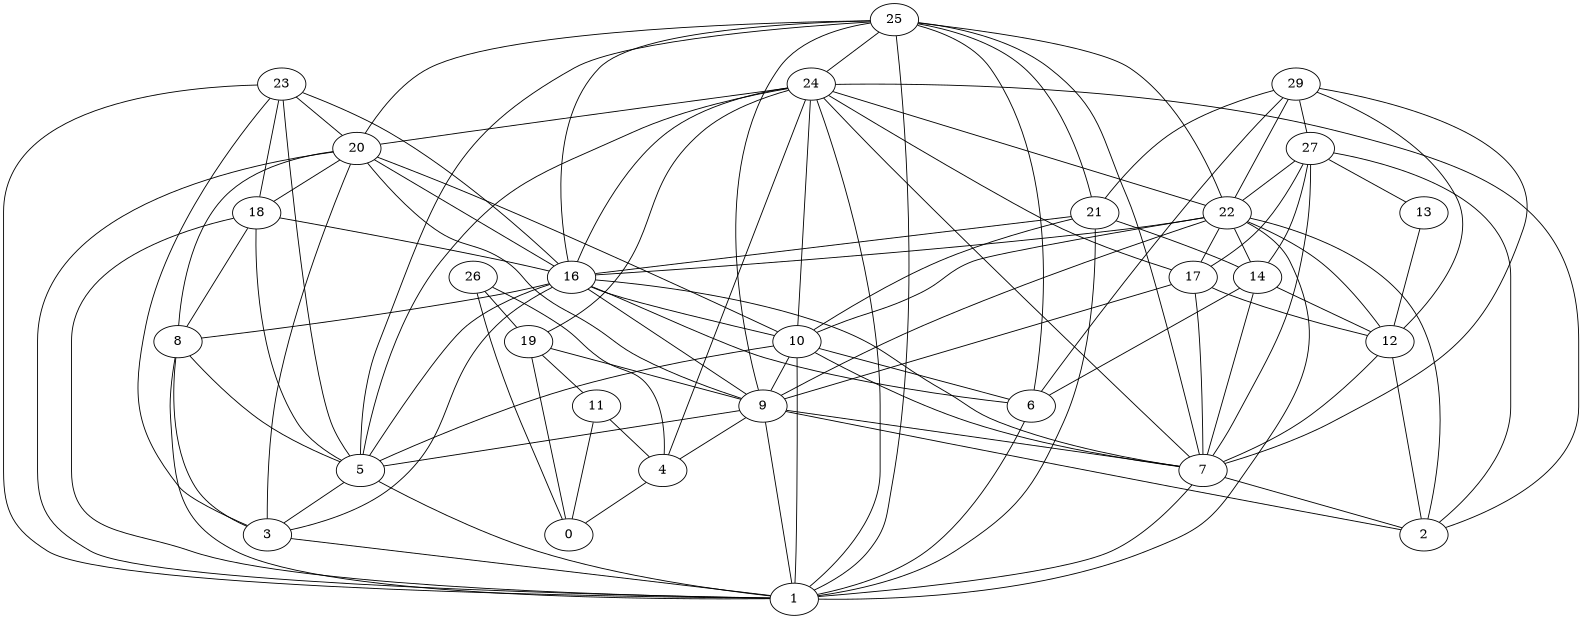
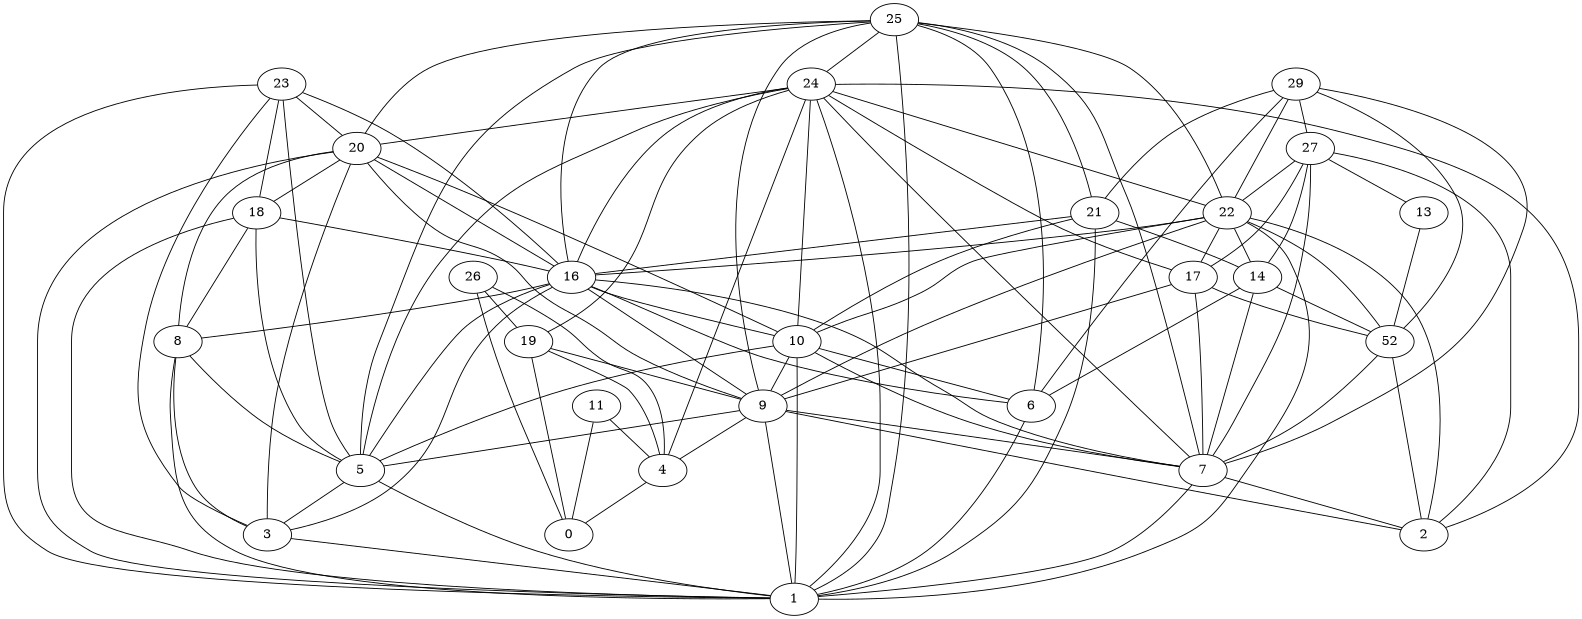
(1390, 342) -> (1390, 342)
(563, 374) -> (622, 385)
